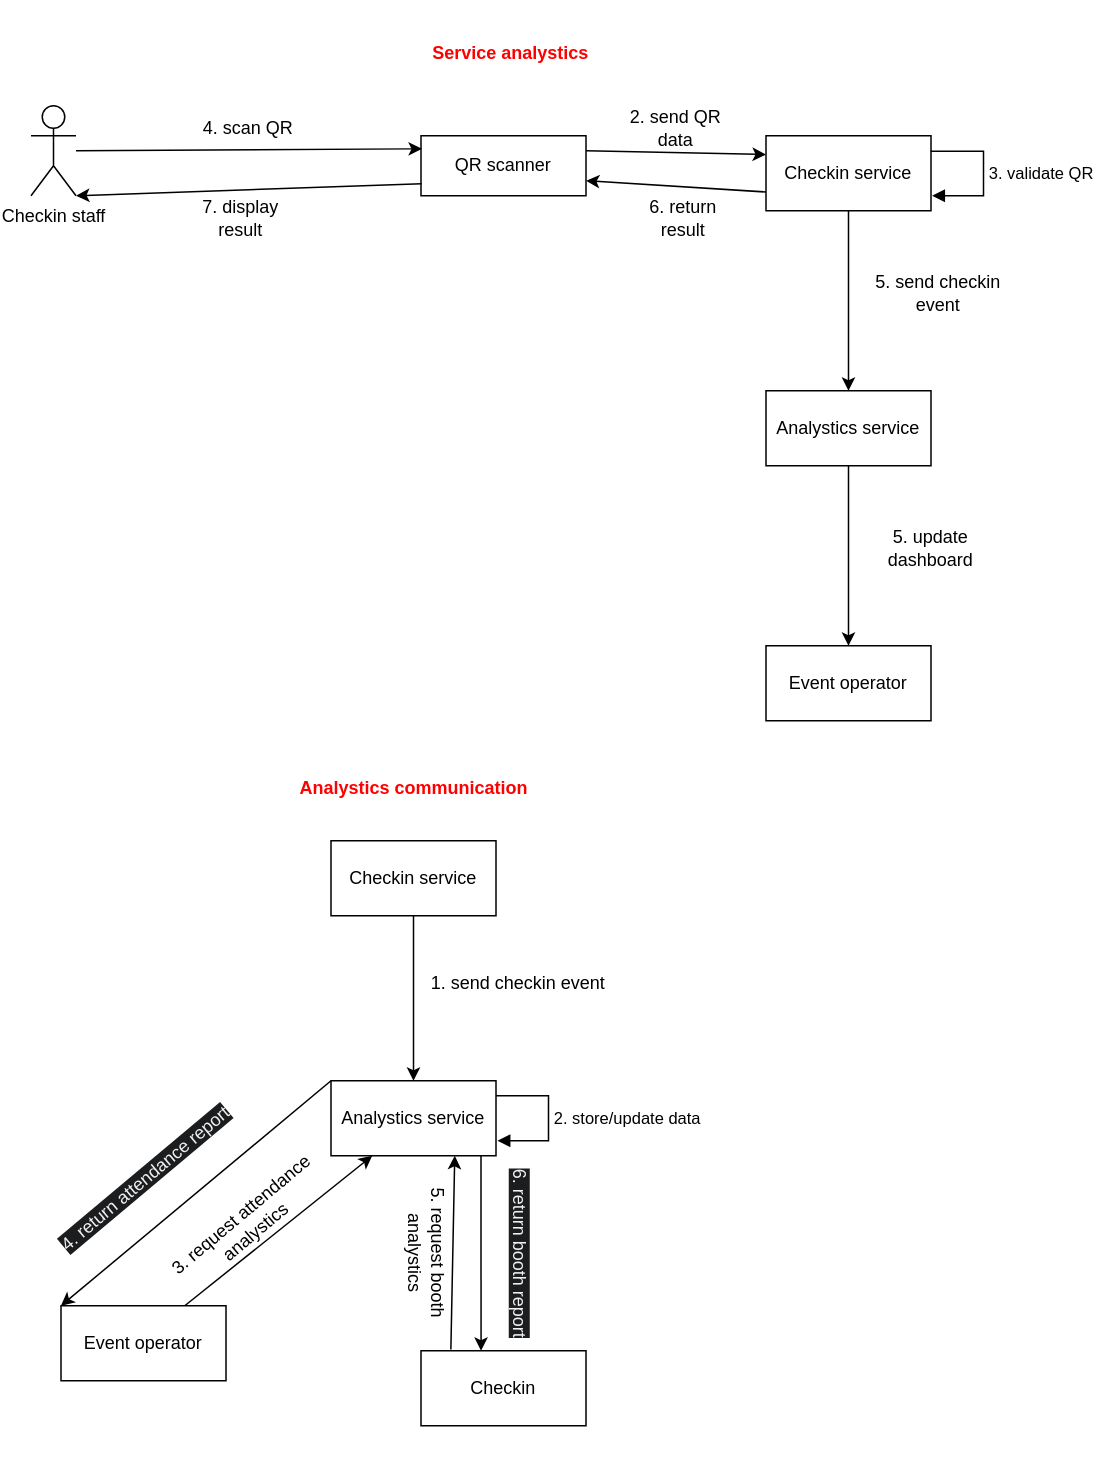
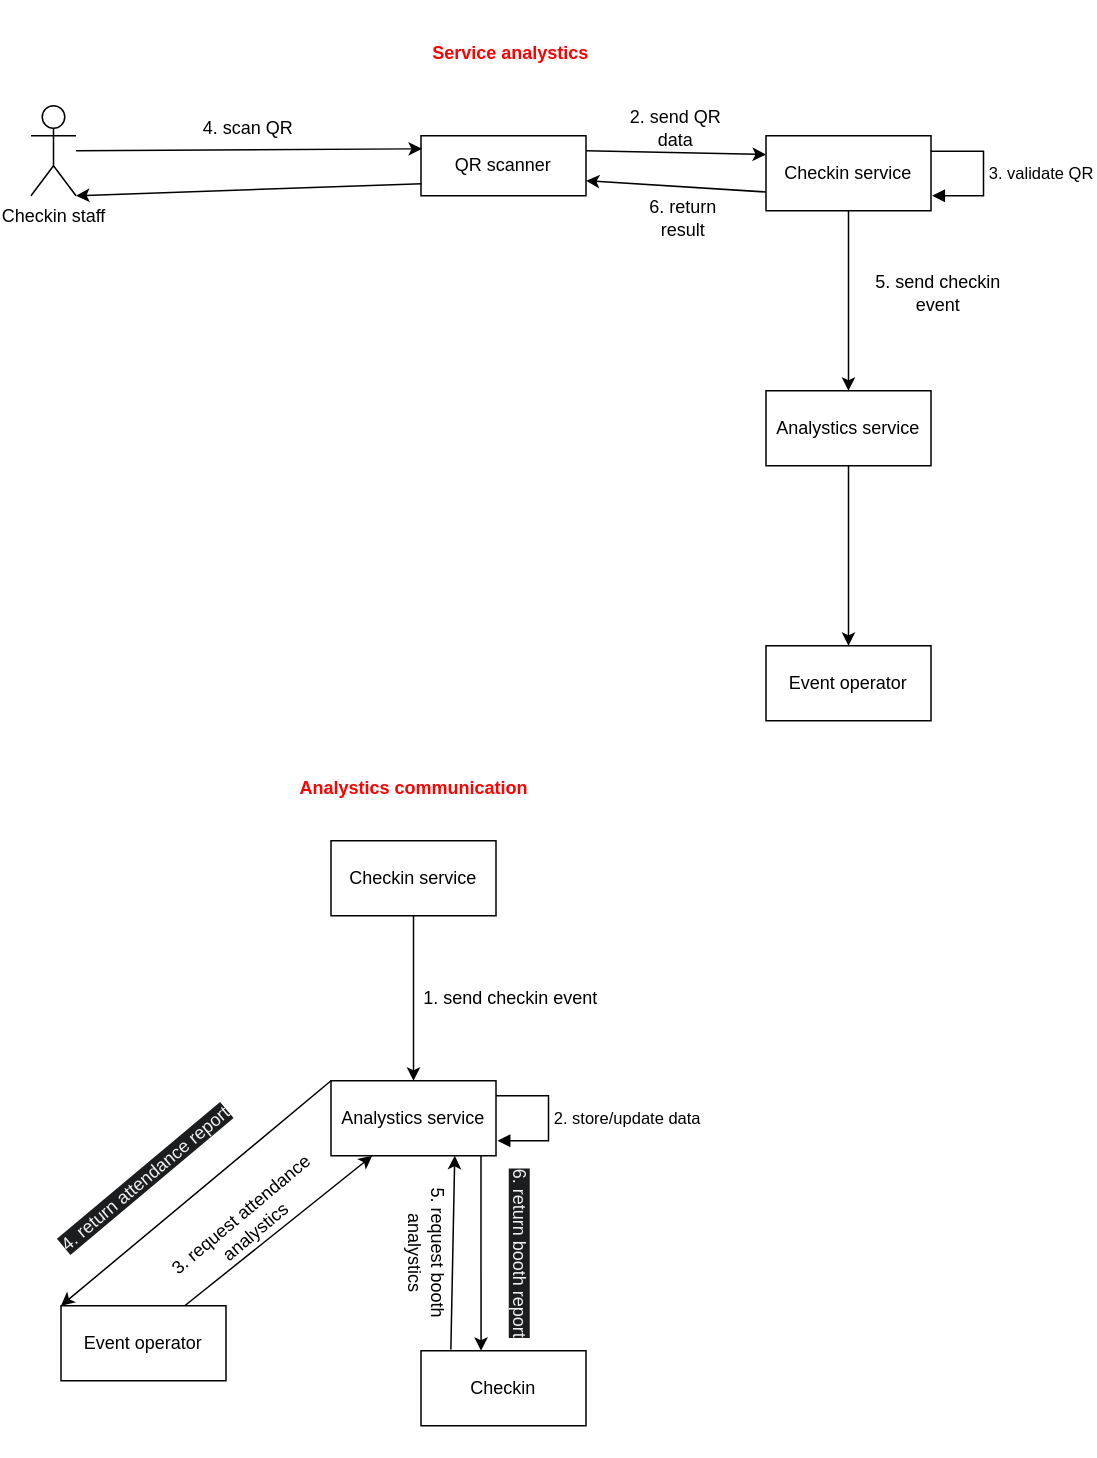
(241, 218) -> none
(931, 548) -> none
(518, 983) -> (511, 998)
